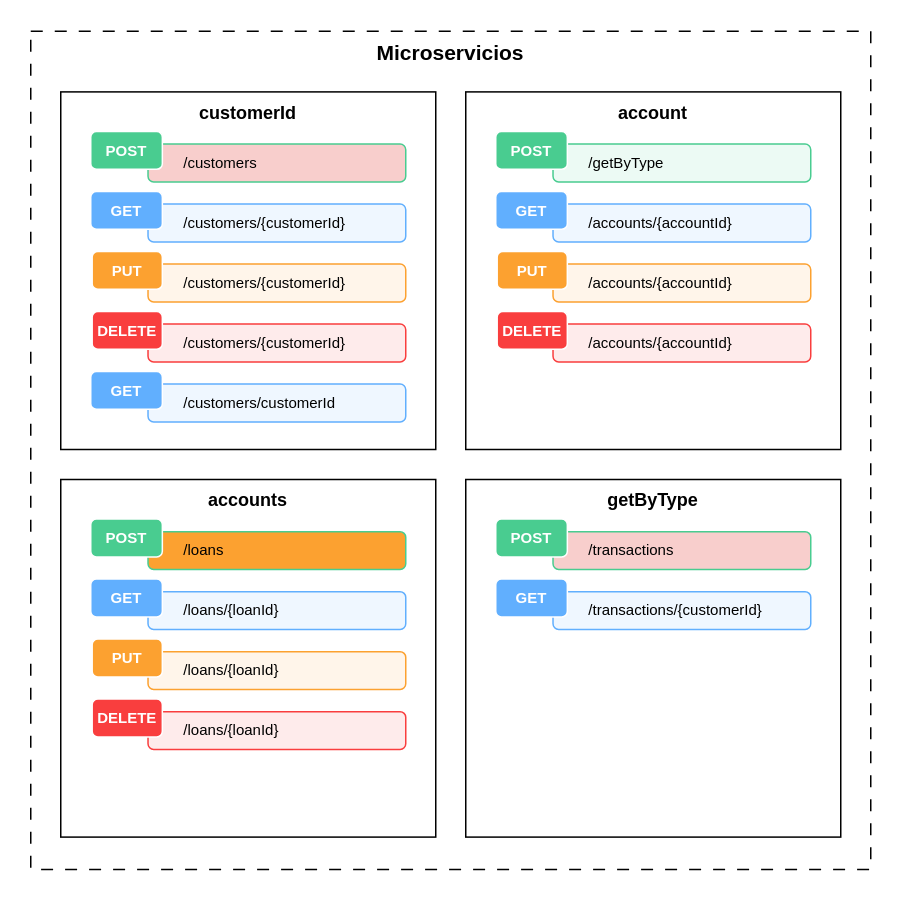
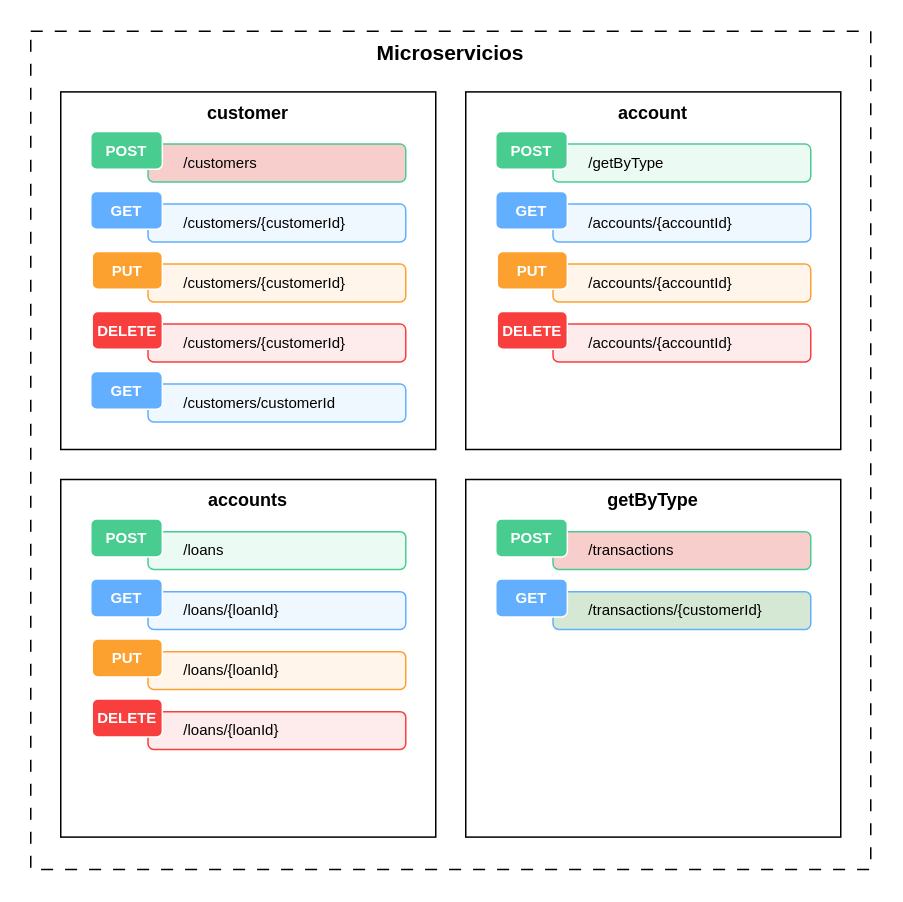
(248, 114) -> (248, 114)
(277, 550) -> (277, 550)
(682, 610) -> (682, 610)
